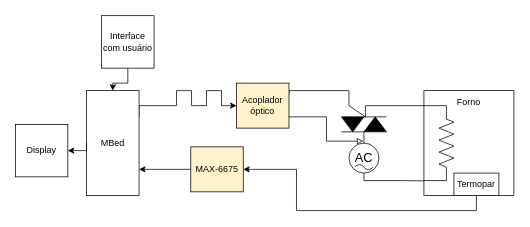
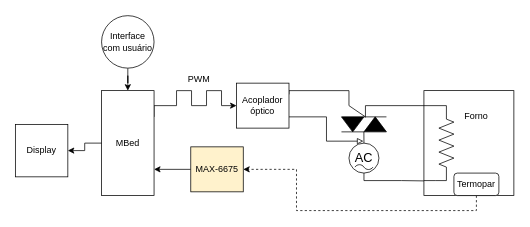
(128, 42) -> (128, 42)
none -> (199, 79)
(469, 102) -> (477, 117)
(263, 105) -> (263, 105)
(113, 143) -> (128, 143)
(477, 184) -> (477, 184)
(350, 210) -> (350, 210)
